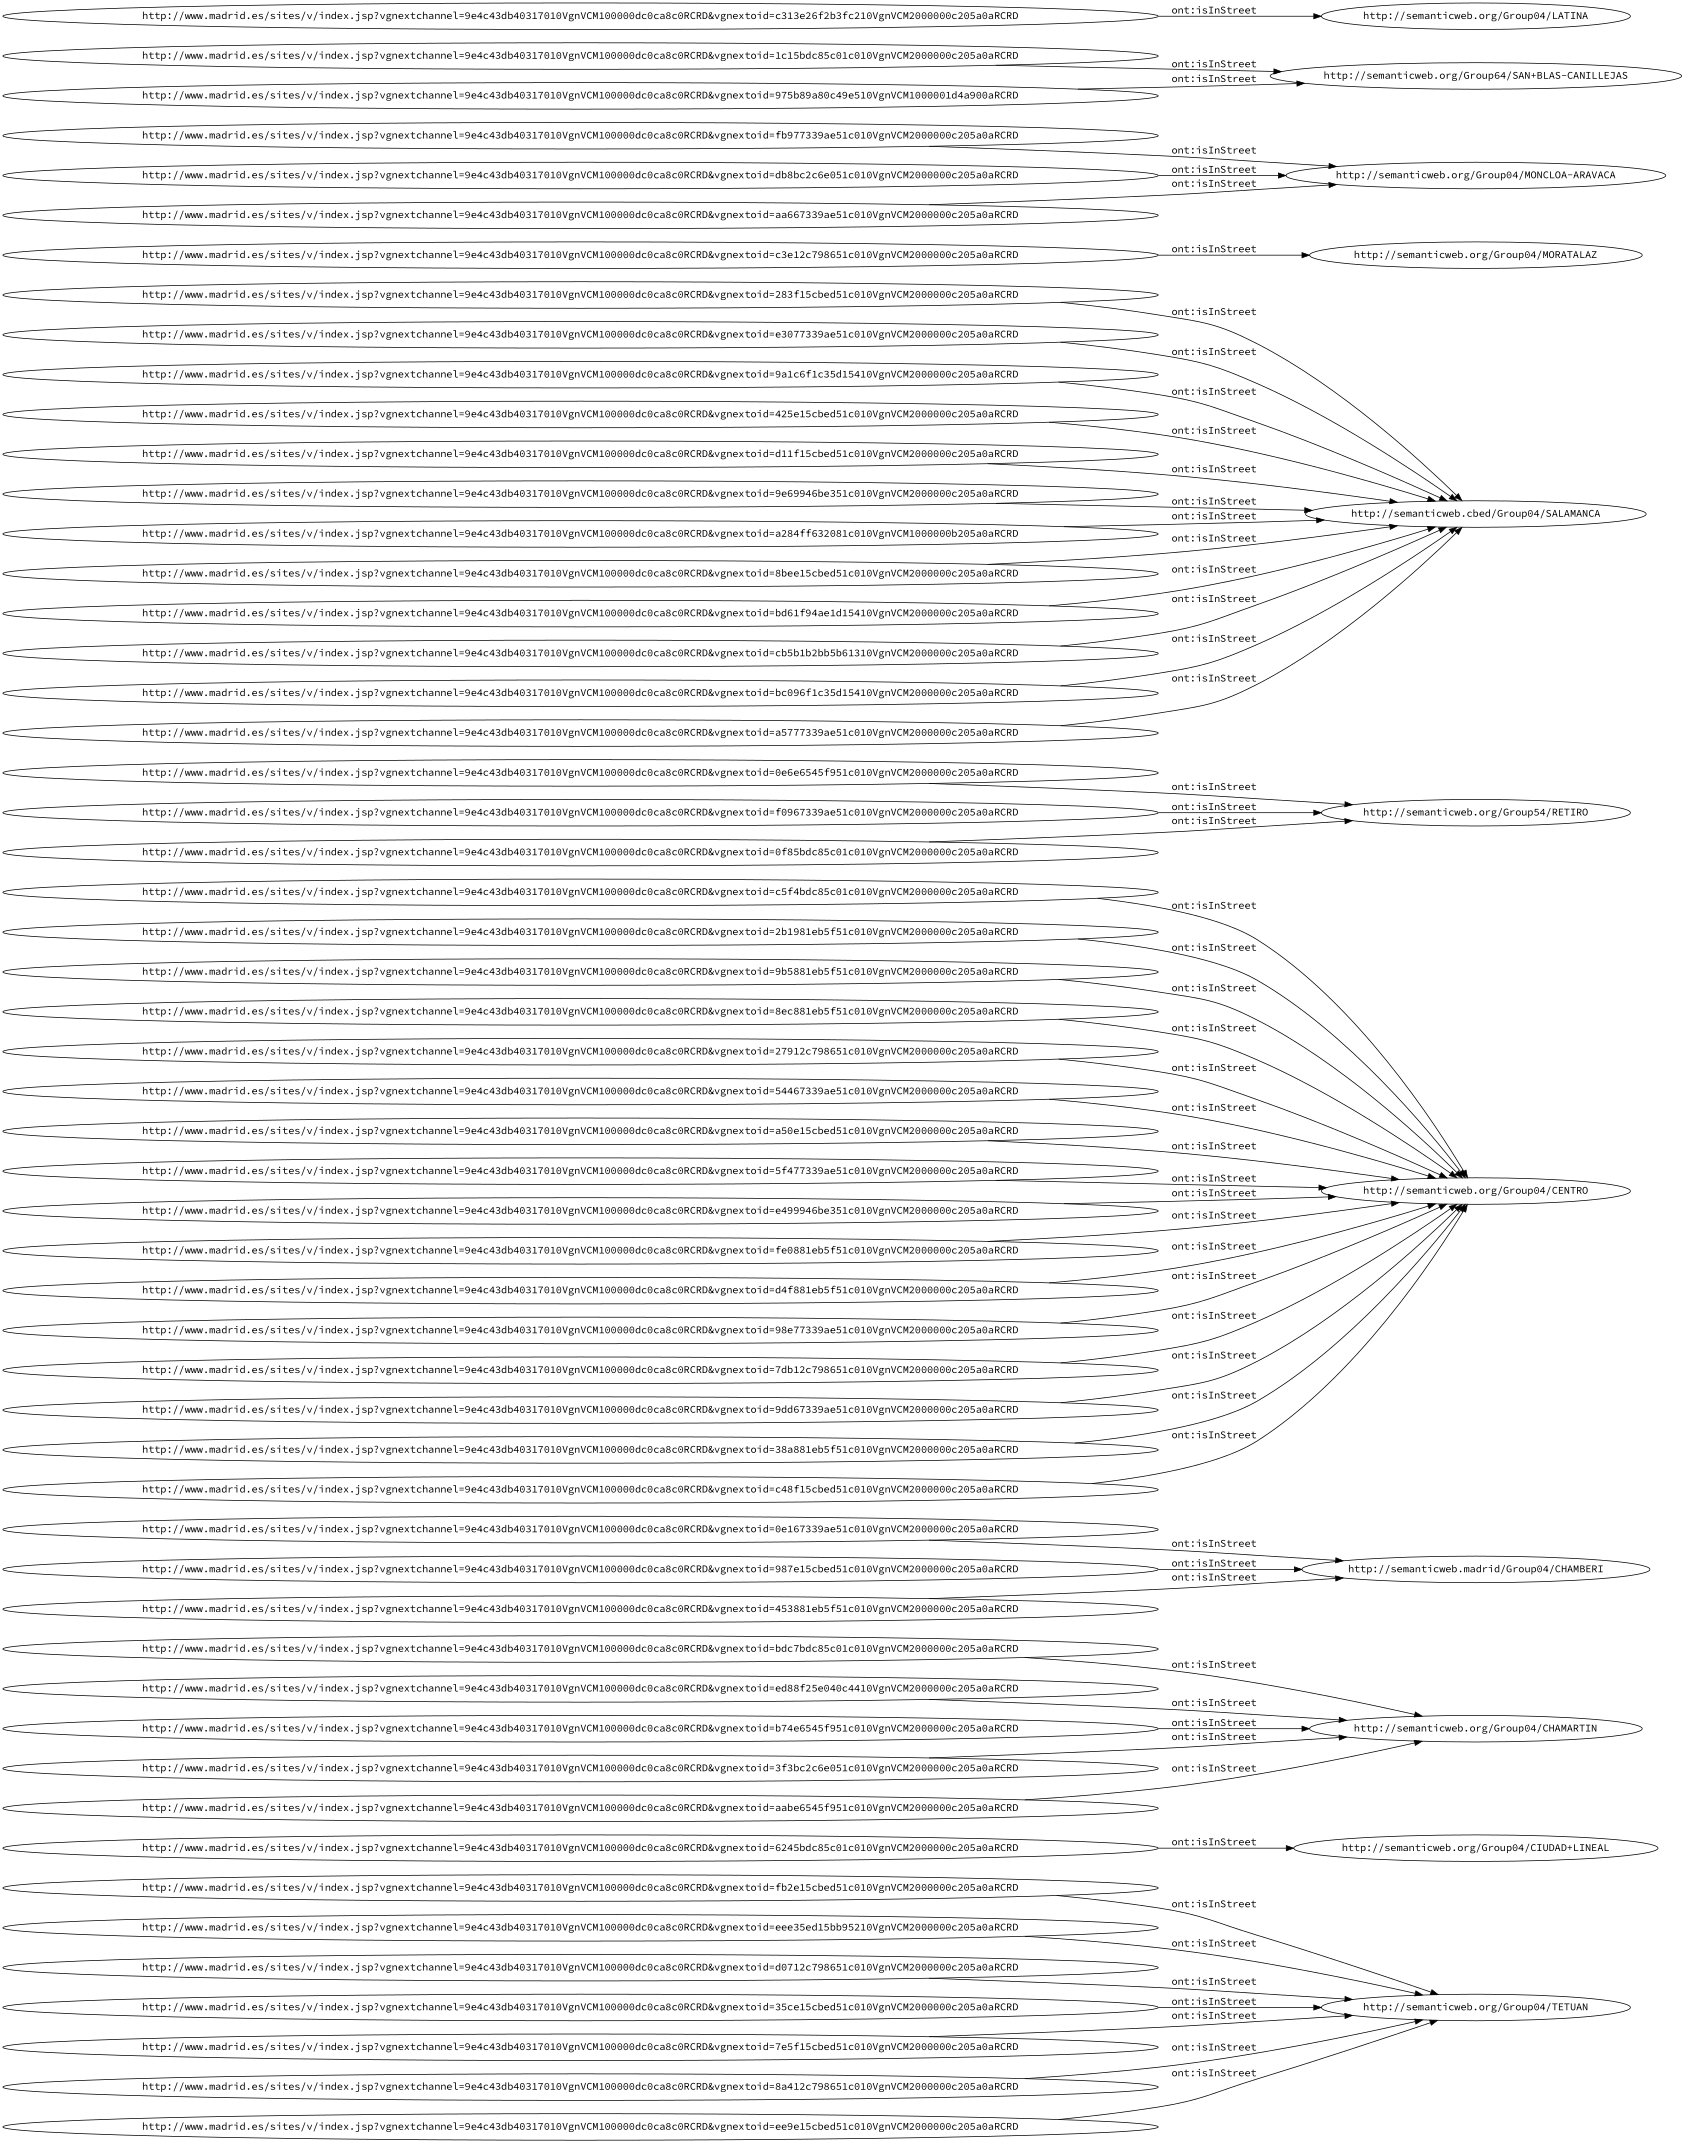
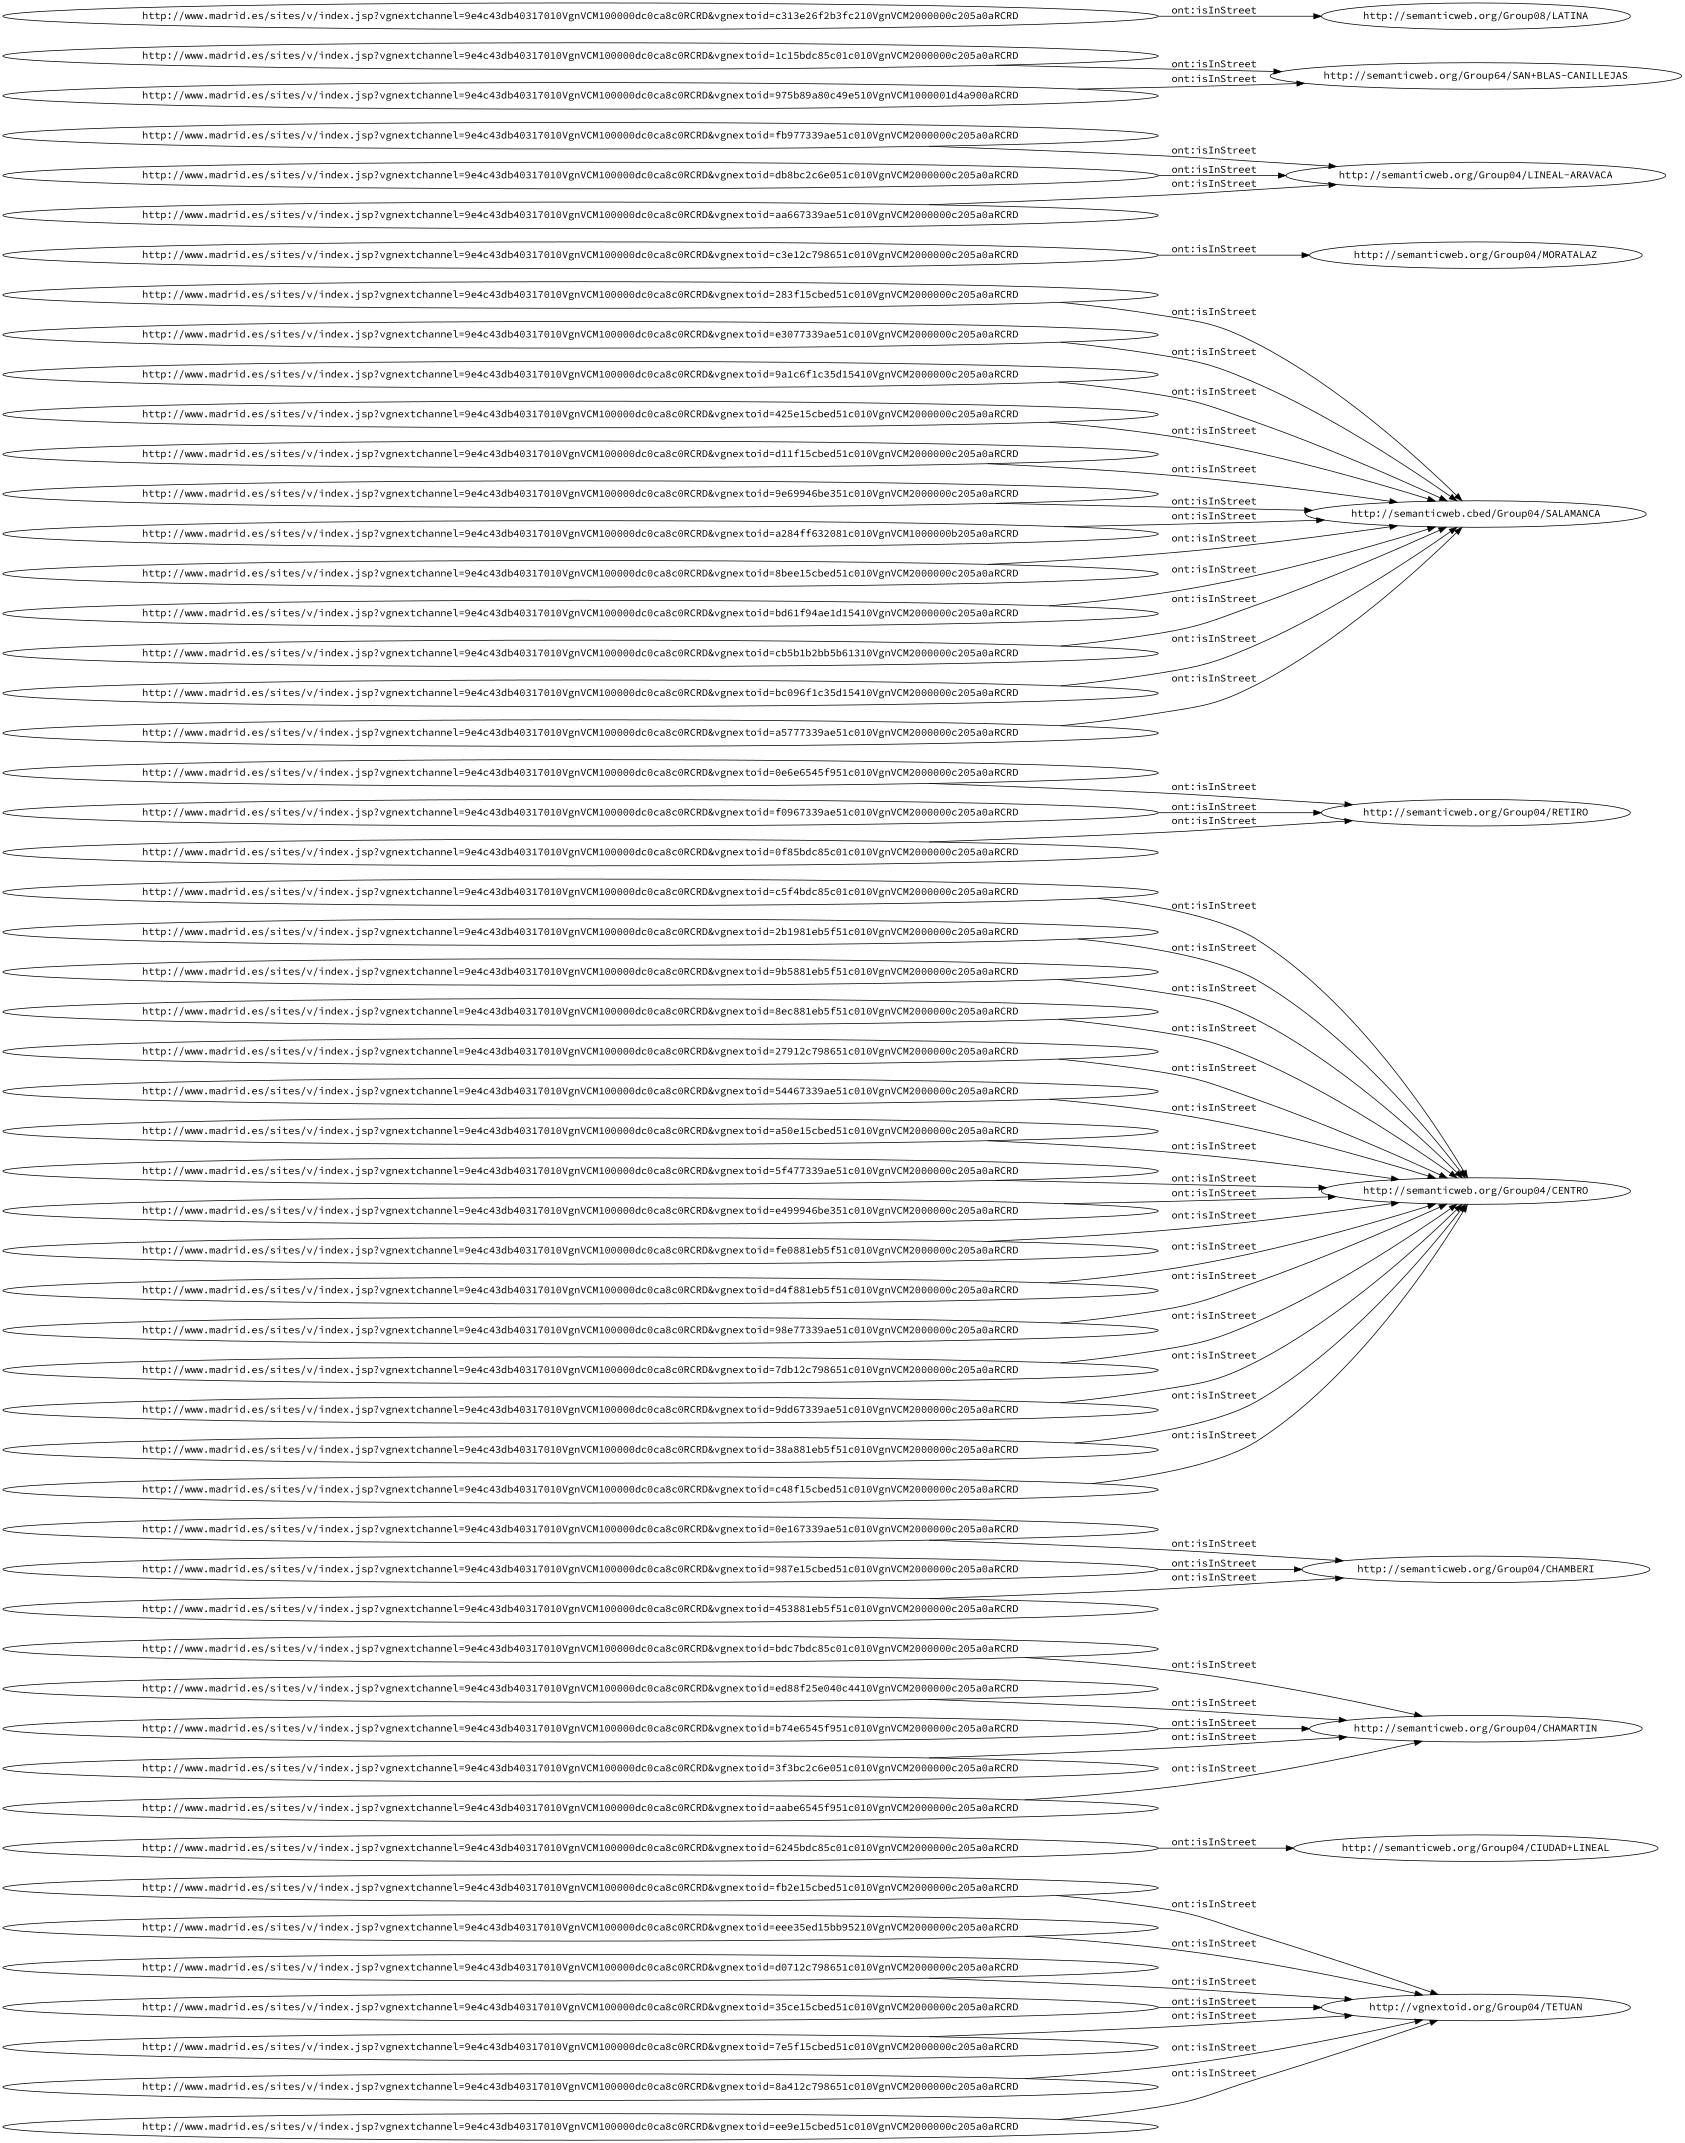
(1476, 16) -> (1476, 16)
(1476, 176) -> (1476, 176)
(1476, 813) -> (1476, 813)
(1476, 1569) -> (1476, 1569)
(1476, 2007) -> (1476, 2007)
